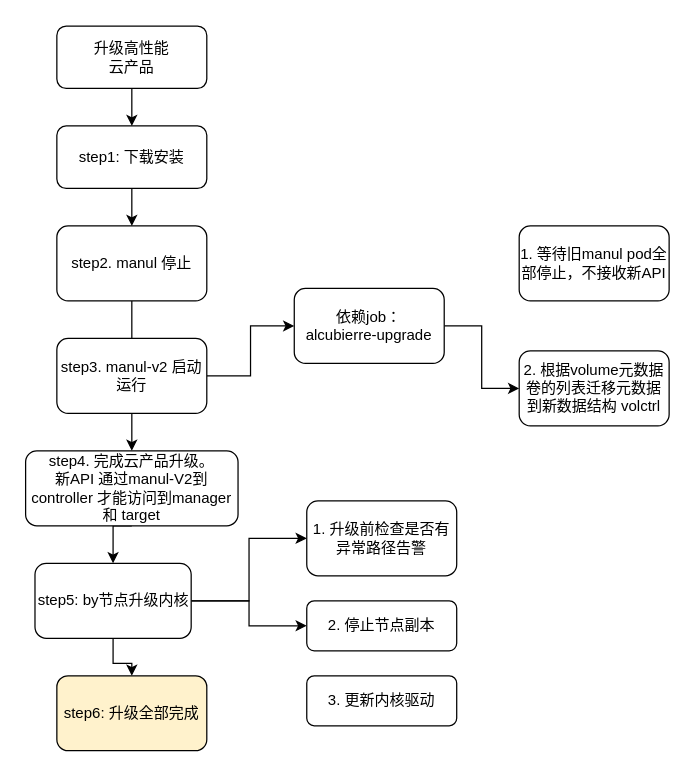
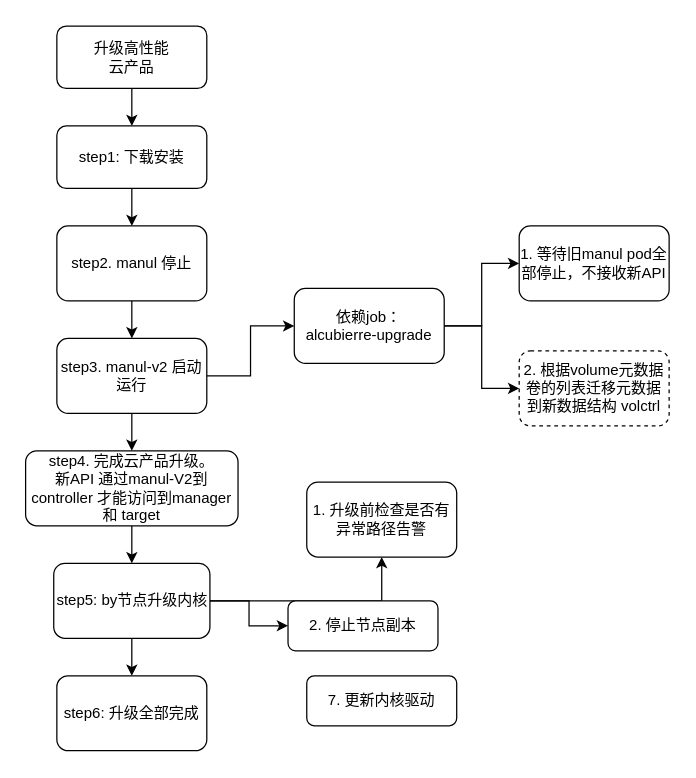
none -> (482, 279)
(132, 331) -> (132, 328)
(594, 388) -> (594, 388)
(382, 538) -> (382, 519)
(113, 601) -> (132, 601)
(382, 626) -> (363, 626)
(382, 701) -> (382, 701)
(132, 713) -> (132, 713)
